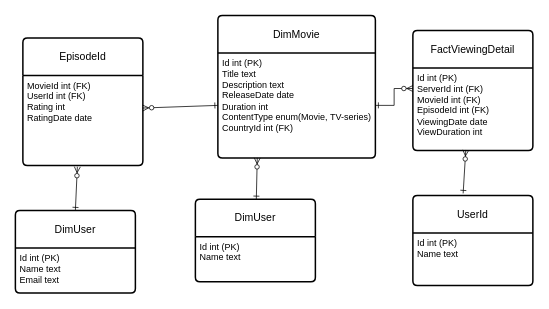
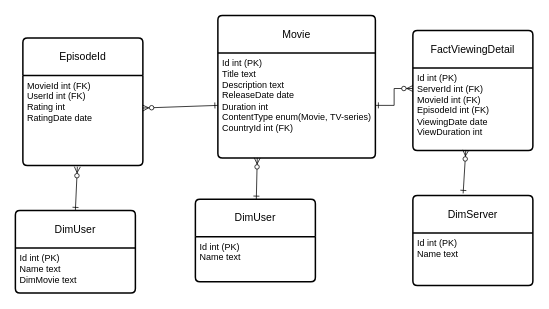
(297, 34) -> (297, 34)
(473, 214) -> (473, 214)
(44, 269) -> (49, 269)
